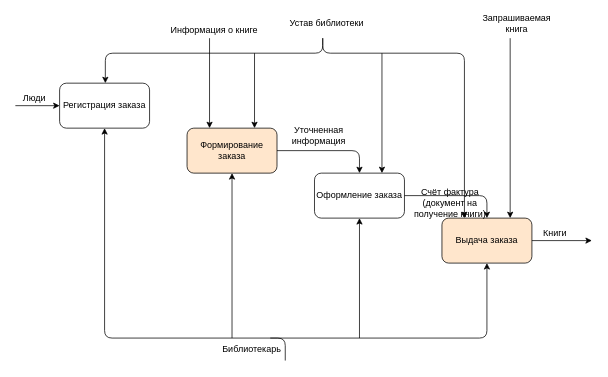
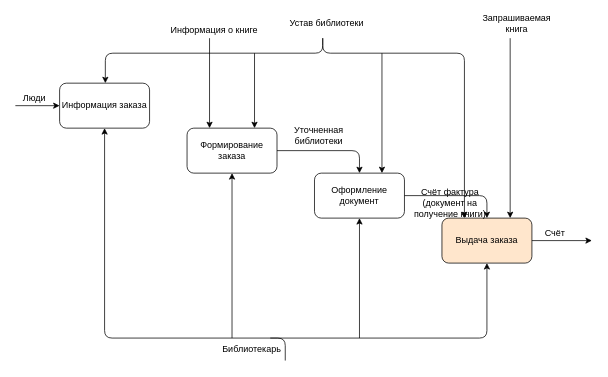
(105, 105) -> (105, 105)
(319, 135) -> (319, 135)
(232, 150) -> (232, 150)
(360, 195) -> (360, 195)
(555, 233) -> (555, 233)
